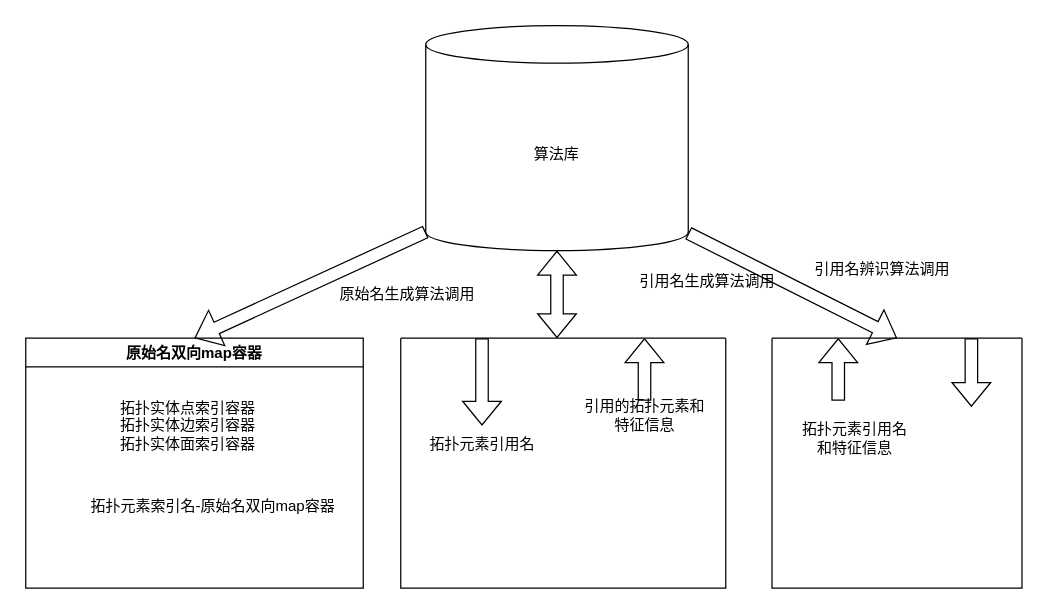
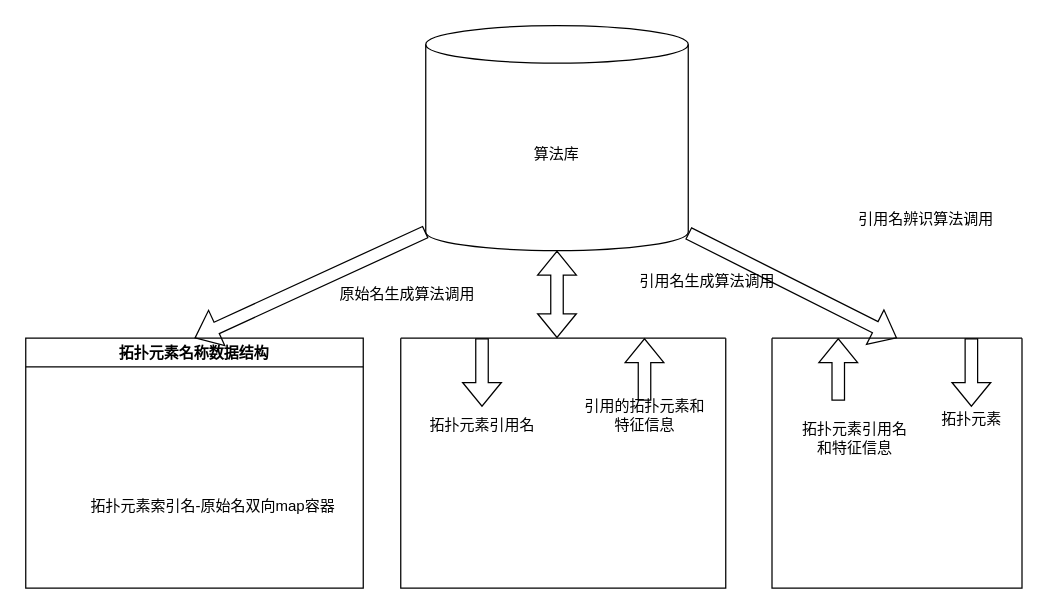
(882, 269) -> (926, 219)
(194, 353) -> (194, 353)
none -> (972, 419)
(188, 426) -> none
(482, 444) -> (482, 426)
